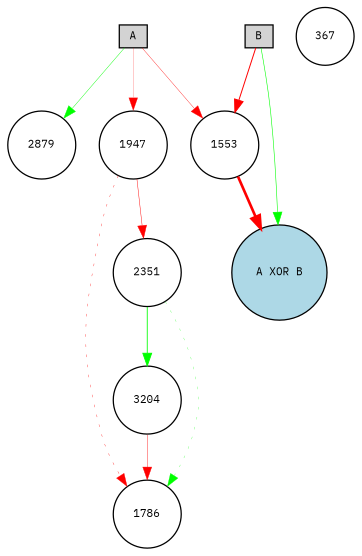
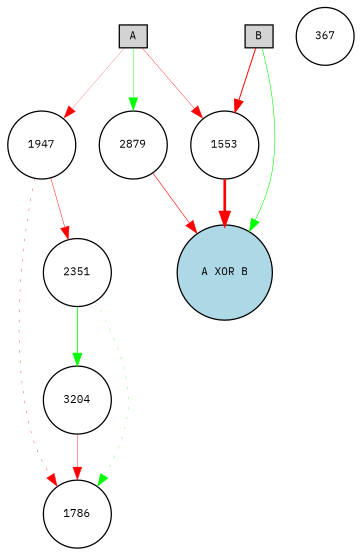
none -> (171, 198)
